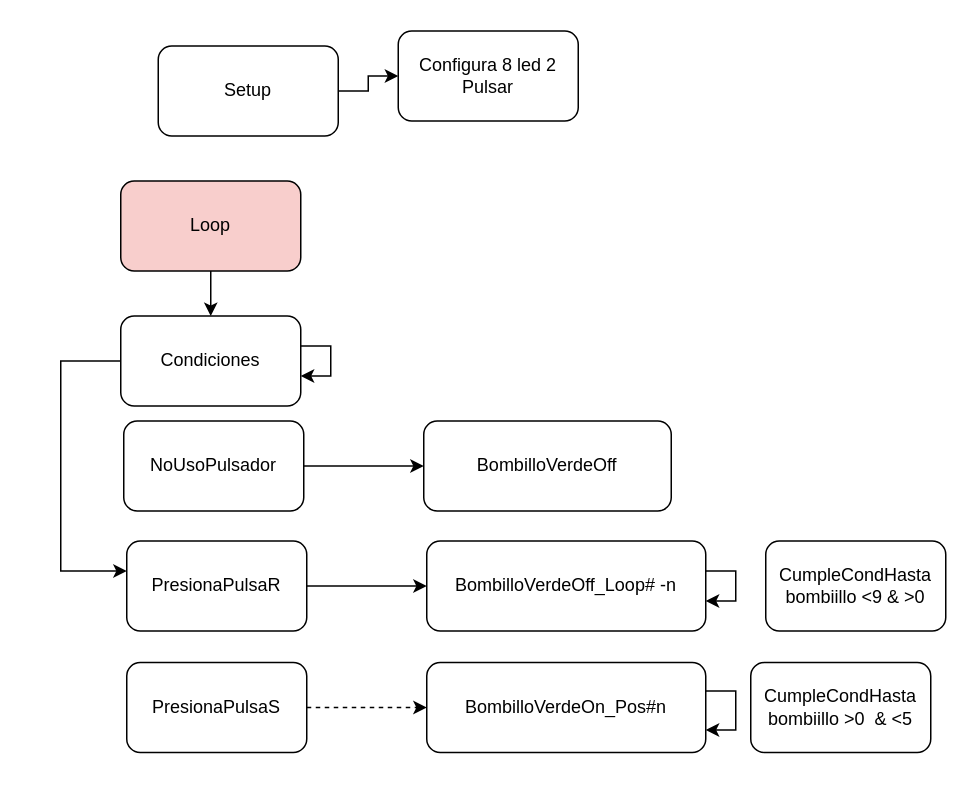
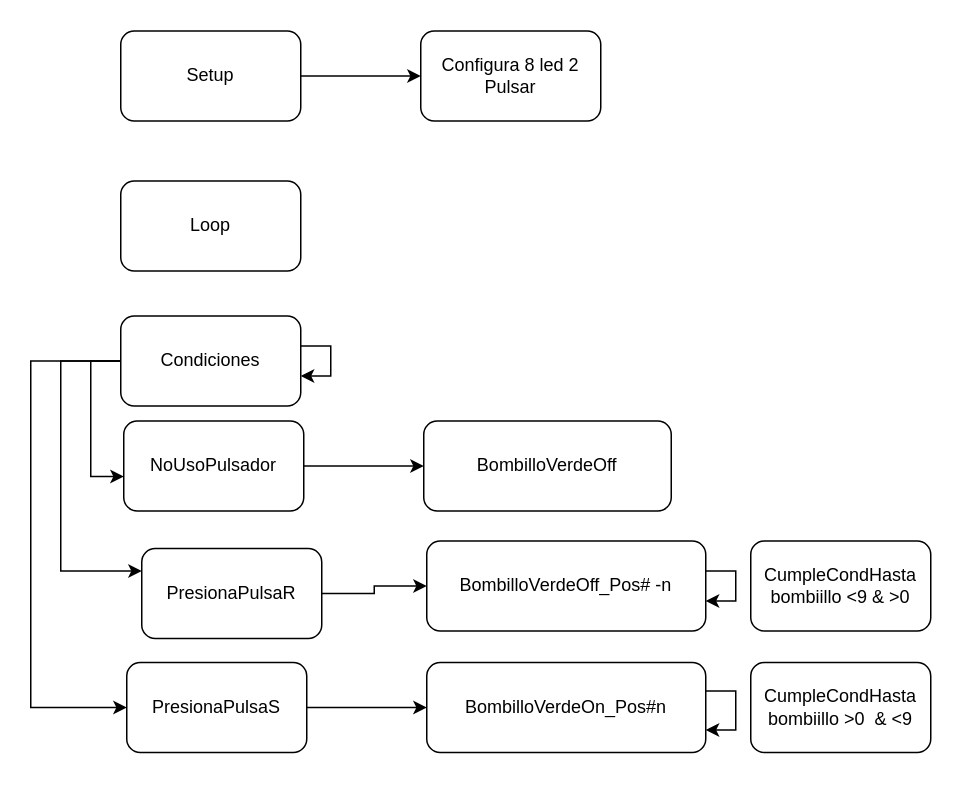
(488, 76) -> (511, 76)
(248, 91) -> (211, 76)
(211, 226) -> (211, 226)
(211, 299) -> none
none -> (91, 430)
none -> (31, 563)
(217, 586) -> (232, 593)
(566, 586) -> (566, 586)
(856, 586) -> (841, 586)
(362, 707) -> (362, 707)
(841, 707) -> (841, 707)
